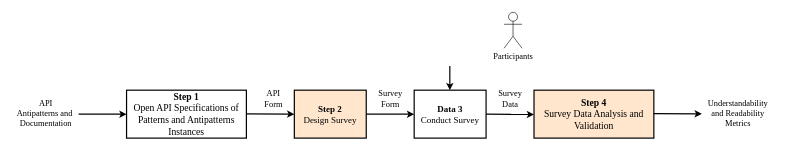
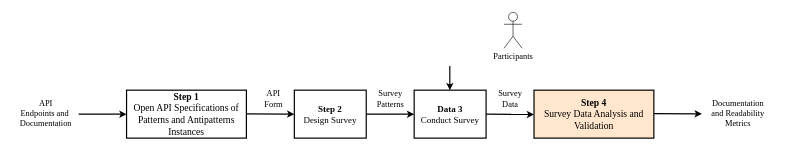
(391, 99) -> (391, 99)
(46, 114) -> (46, 114)
(330, 114) -> (330, 114)
(739, 114) -> (739, 114)
